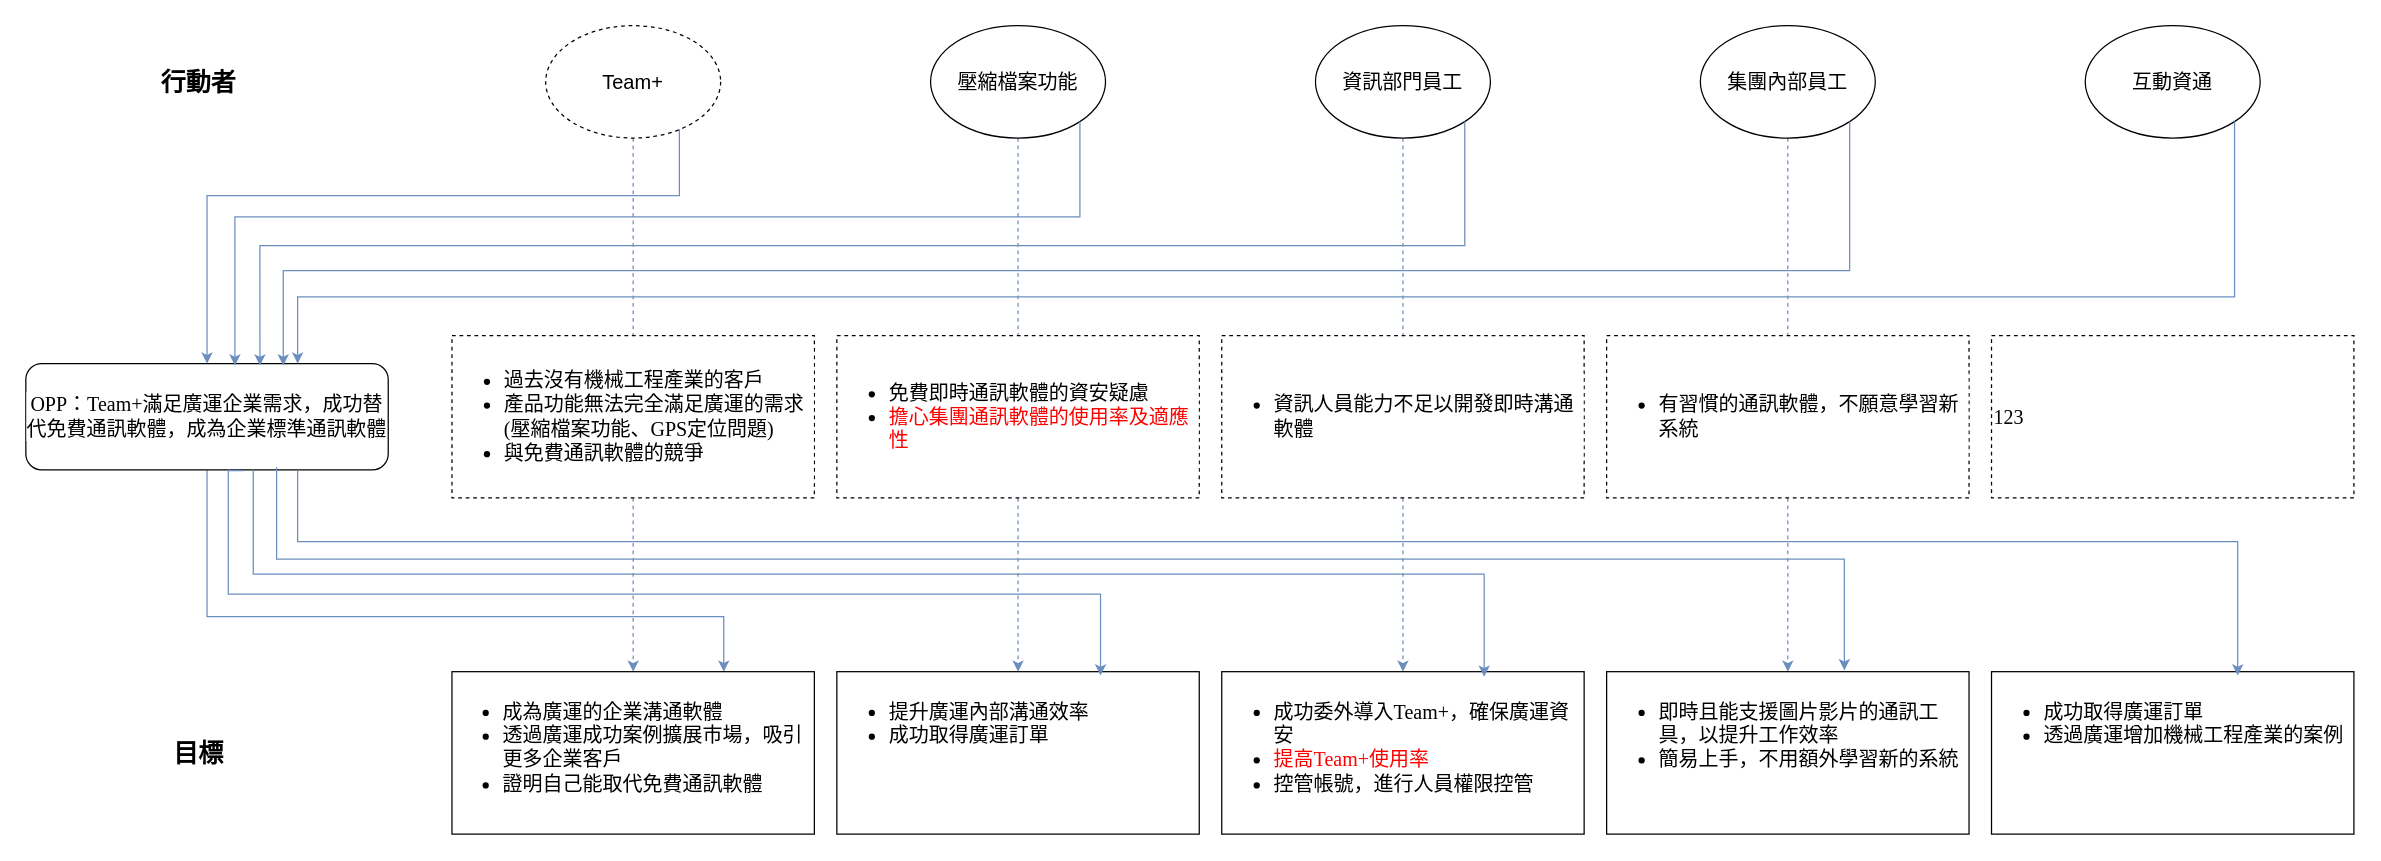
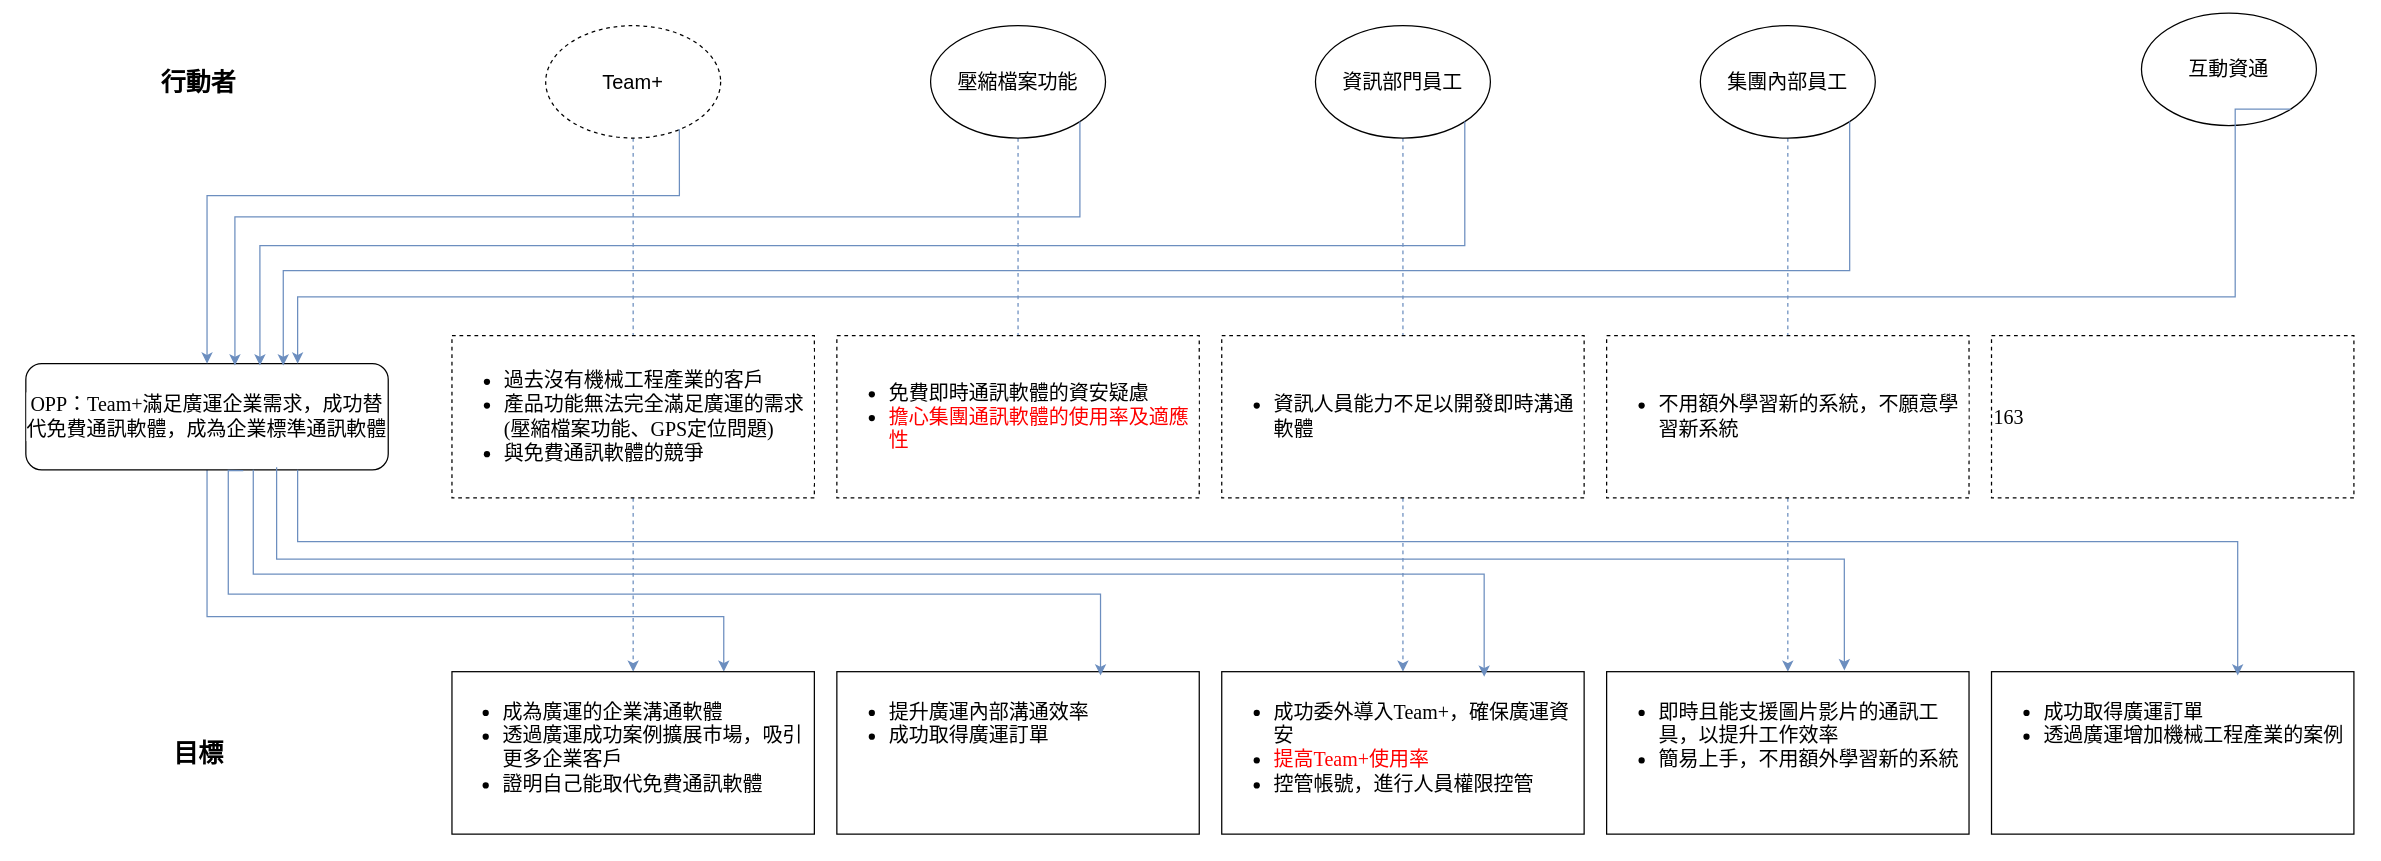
(2173, 82) -> (2229, 69)
(1779, 417) -> (1789, 417)
(2011, 417) -> (2011, 417)
(1018, 581) -> none
